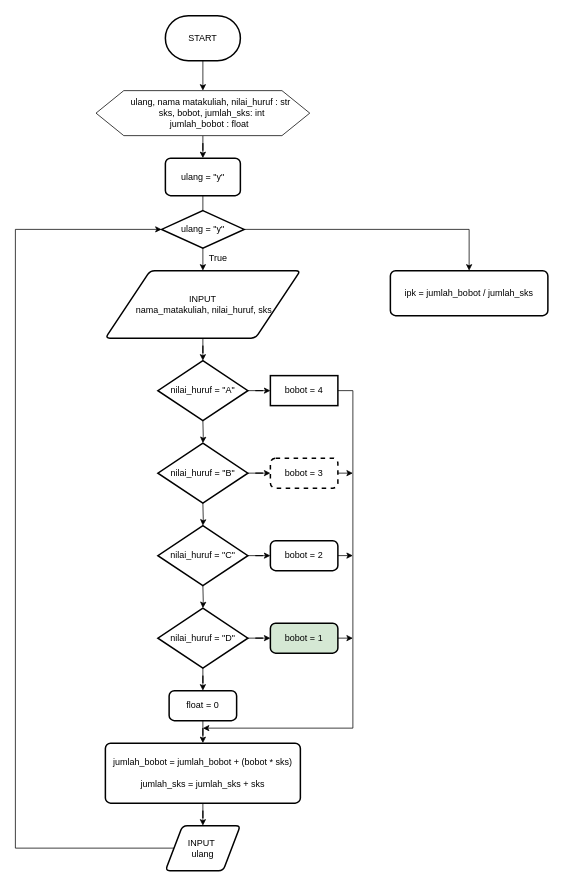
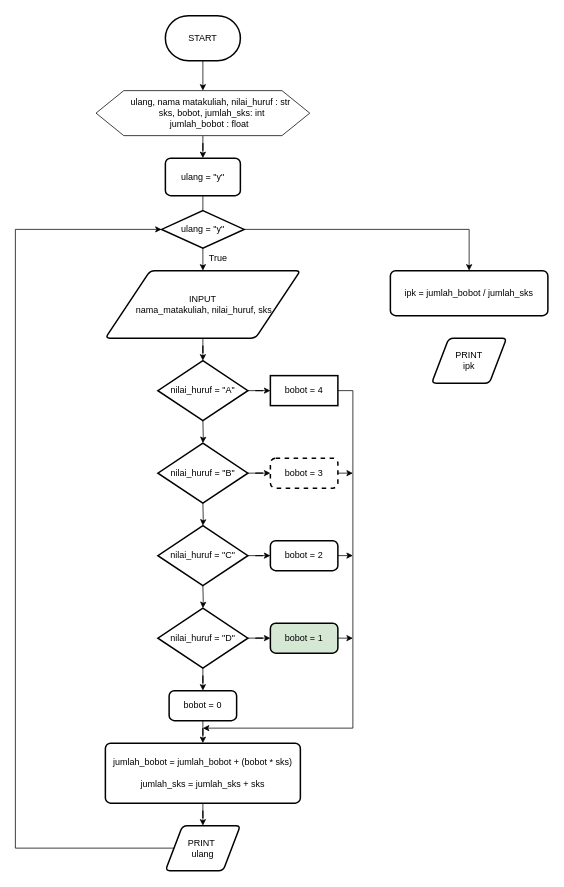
none -> (469, 360)
(203, 705) -> (203, 705)
(203, 848) -> (203, 848)
